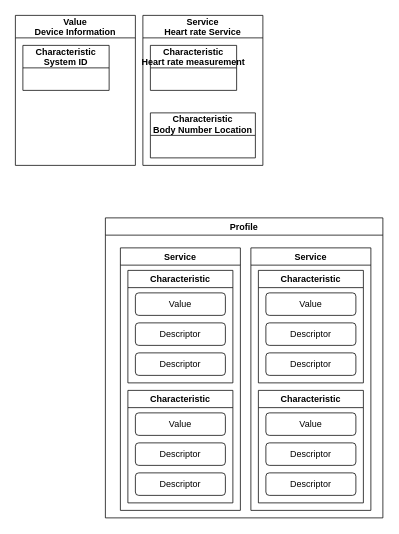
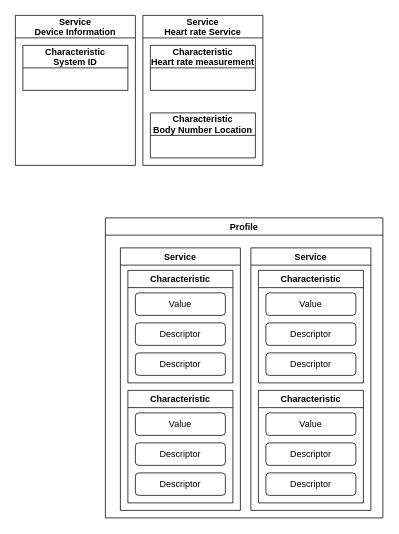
(75, 22) -> (75, 22)
(66, 68) -> (75, 68)
(194, 68) -> (203, 68)
